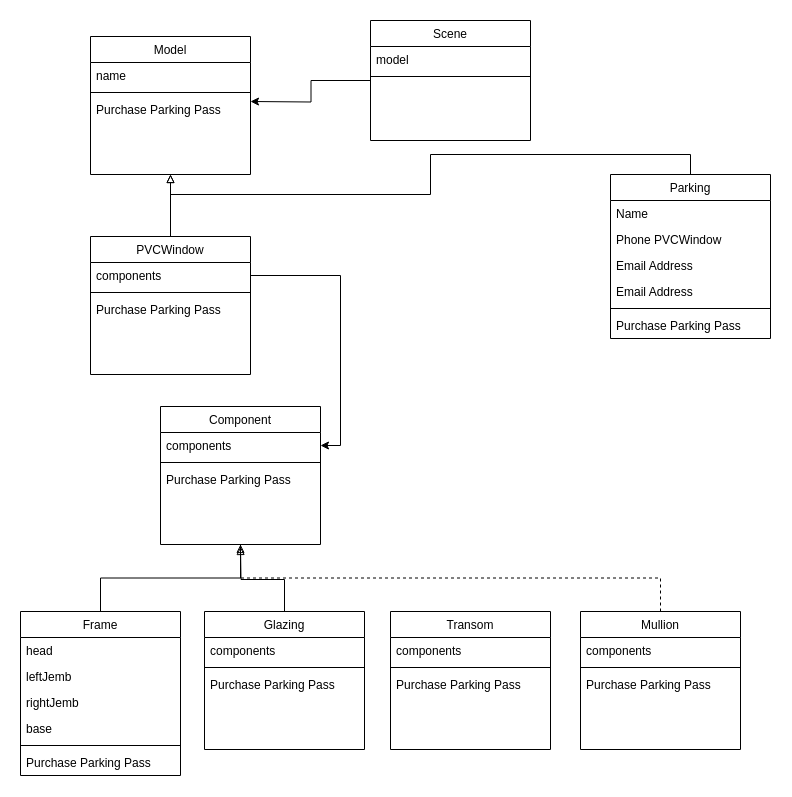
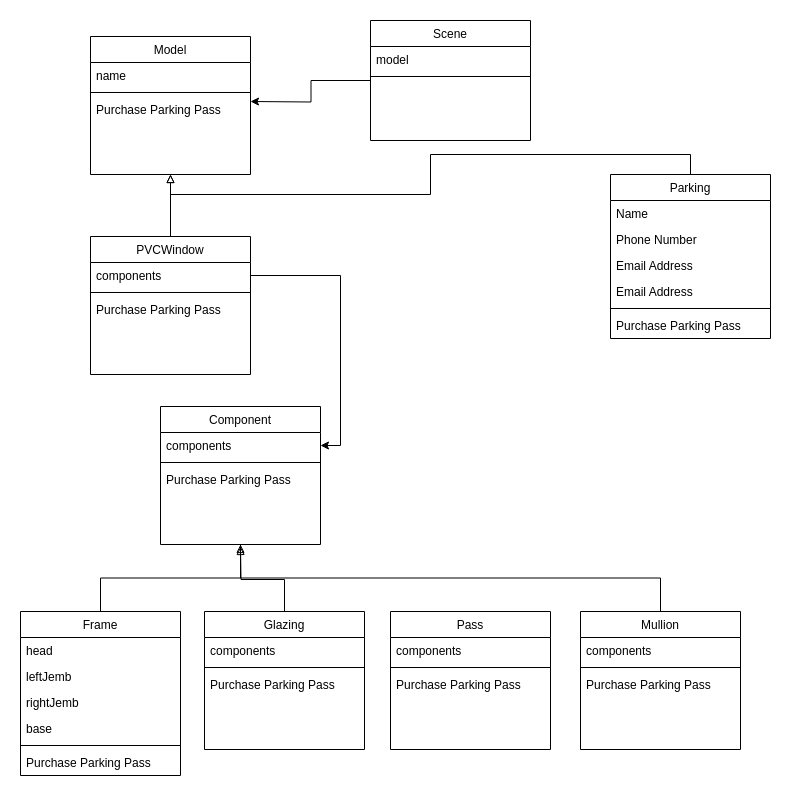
(663, 240) -> (655, 240)
(490, 578) -> (490, 578)
(470, 625) -> (470, 625)
